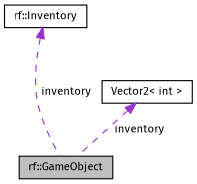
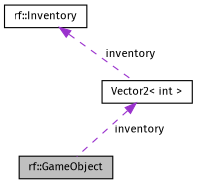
(37, 100) -> (101, 58)
